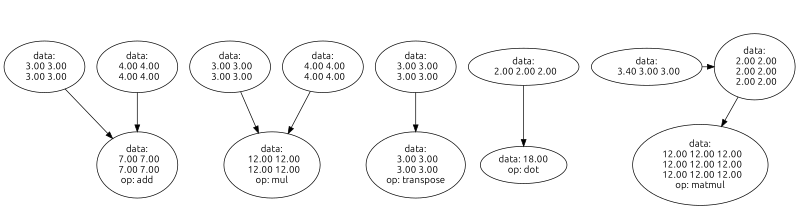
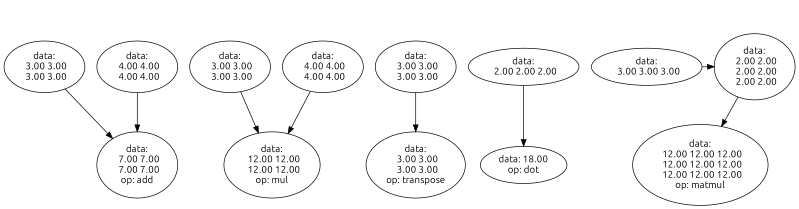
(647, 67) -> (647, 67)
